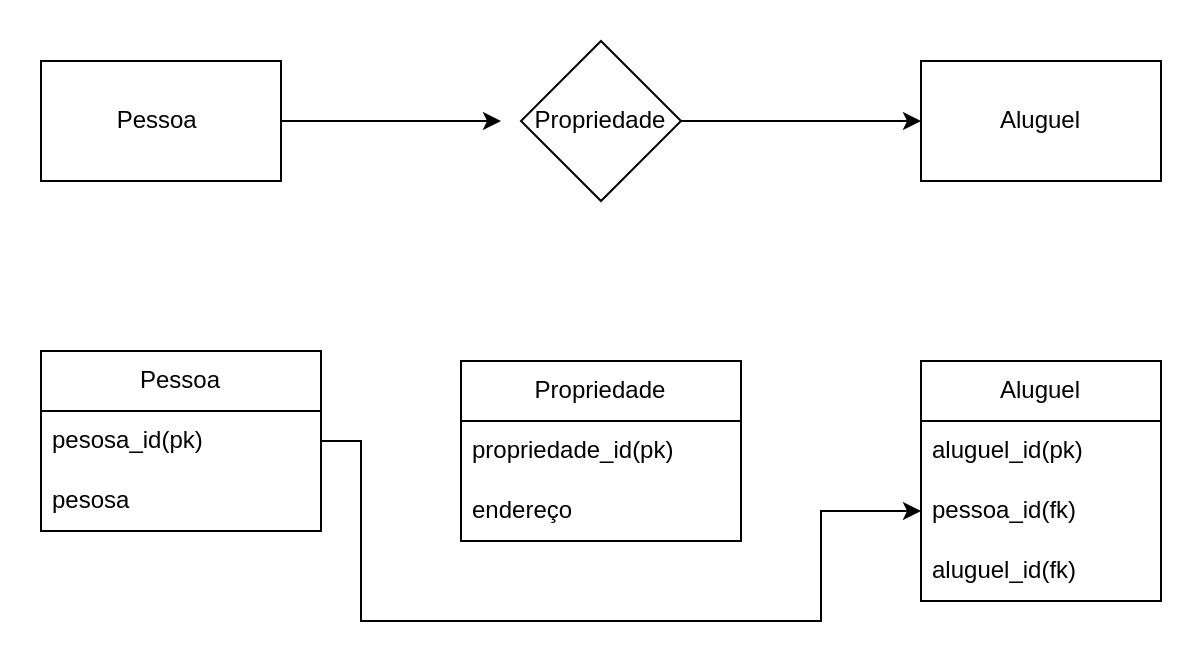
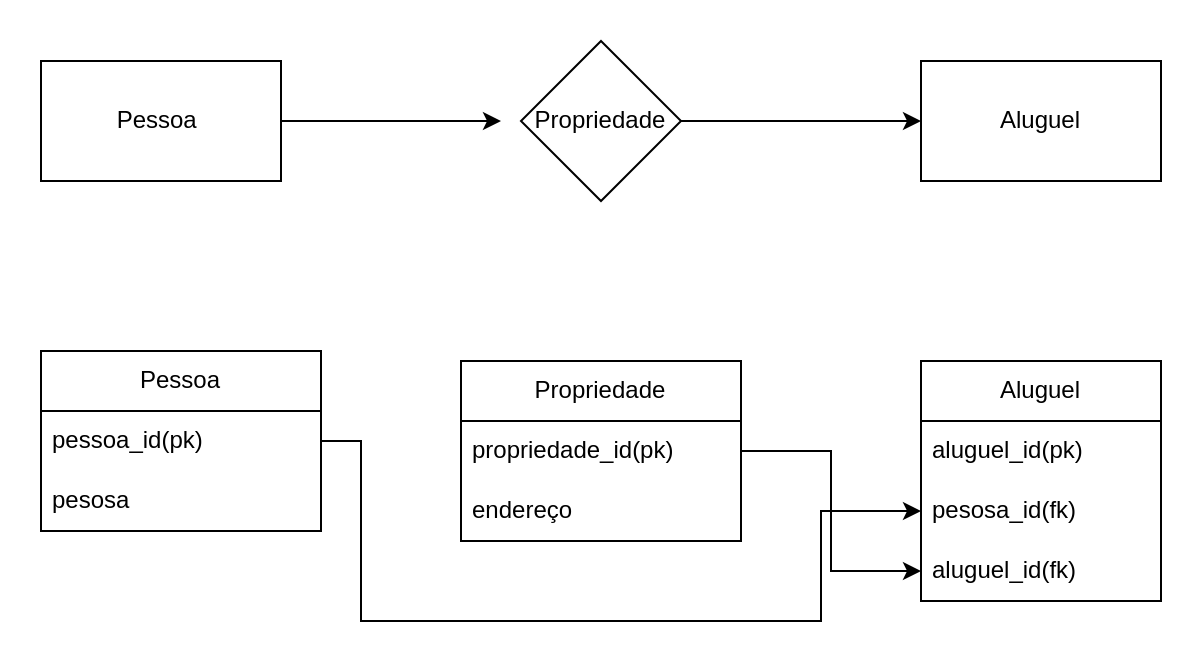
(137, 441) -> (137, 441)
none -> (831, 506)
(1017, 511) -> (1017, 511)
